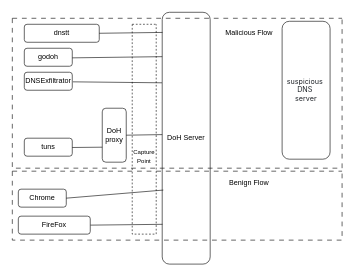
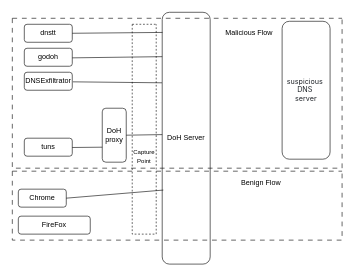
(62, 33) -> (48, 33)
(249, 183) -> (261, 183)
(126, 225) -> none
